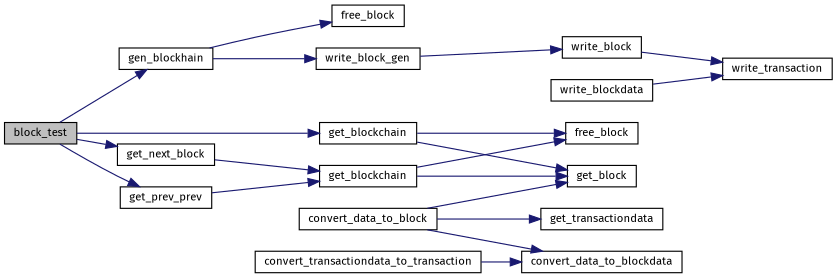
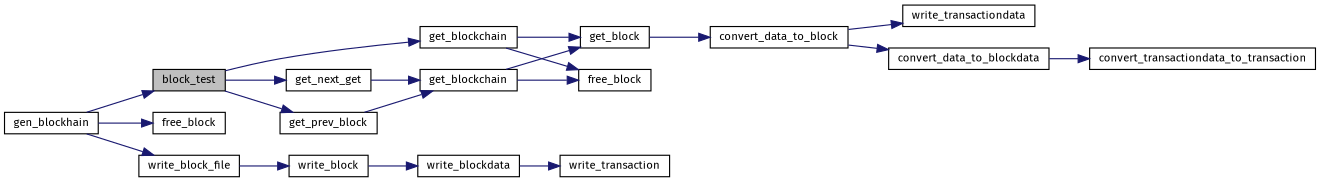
(676, 57) -> (387, 166)
(368, 59) -> (189, 166)
(99, 99) -> (115, 103)
(166, 155) -> (329, 80)
(492, 196) -> (674, 37)
(166, 198) -> (329, 123)
(602, 219) -> (969, 16)
(496, 262) -> (1064, 59)
